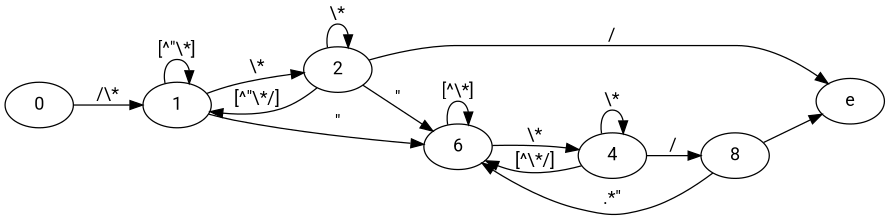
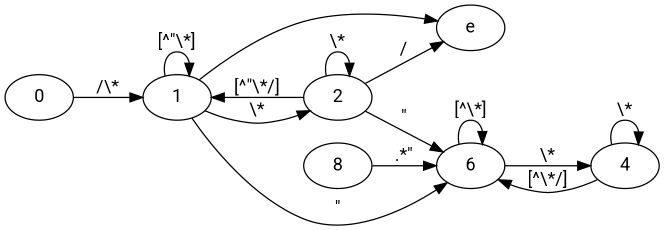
(787, 131) -> (305, 21)
(667, 156) -> none
